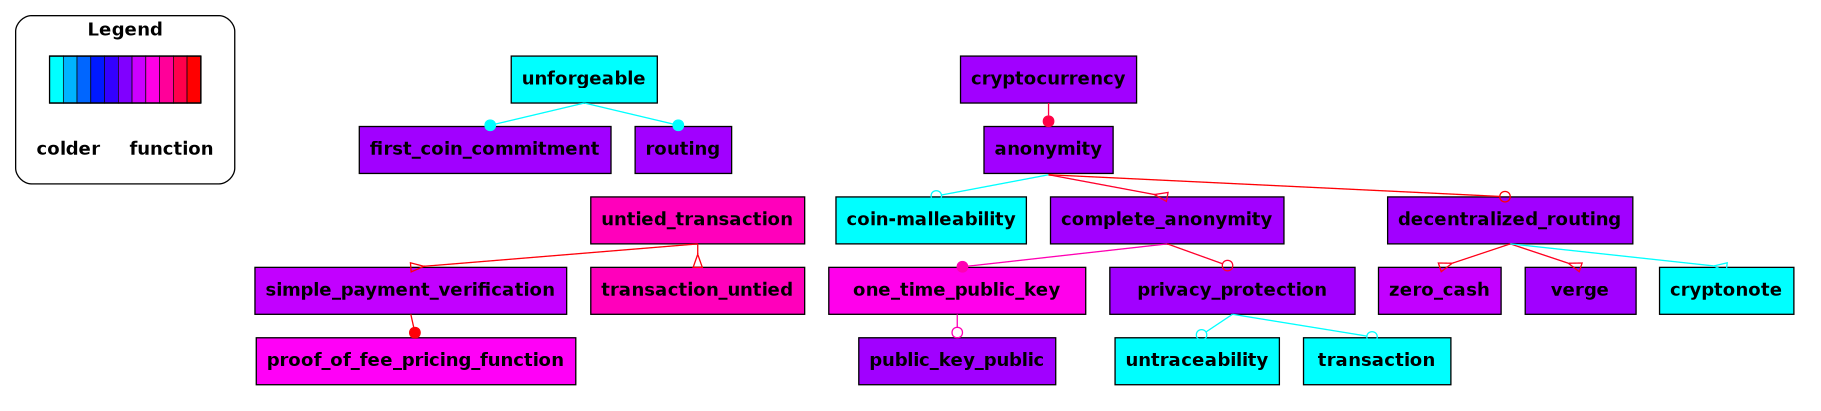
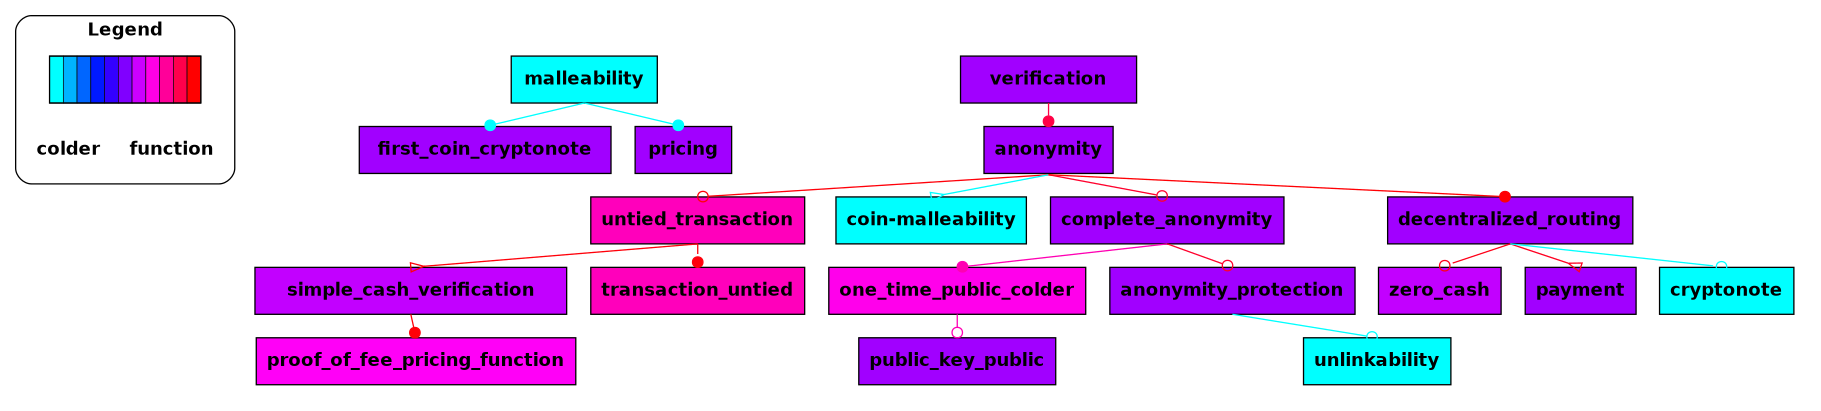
(584, 80) -> (584, 80)
(1049, 80) -> (1049, 80)
(485, 150) -> (485, 150)
(683, 150) -> (683, 150)
(995, 185) -> (984, 187)
(1105, 185) -> (1105, 185)
none -> (878, 186)
(1274, 186) -> (1274, 186)
(698, 249) -> (698, 249)
(1481, 253) -> (1481, 253)
(1612, 255) -> (1612, 255)
(411, 291) -> (411, 291)
(957, 291) -> (957, 291)
(1232, 291) -> (1232, 291)
(1581, 291) -> (1581, 291)
(1197, 361) -> none
(1377, 361) -> (1377, 361)
